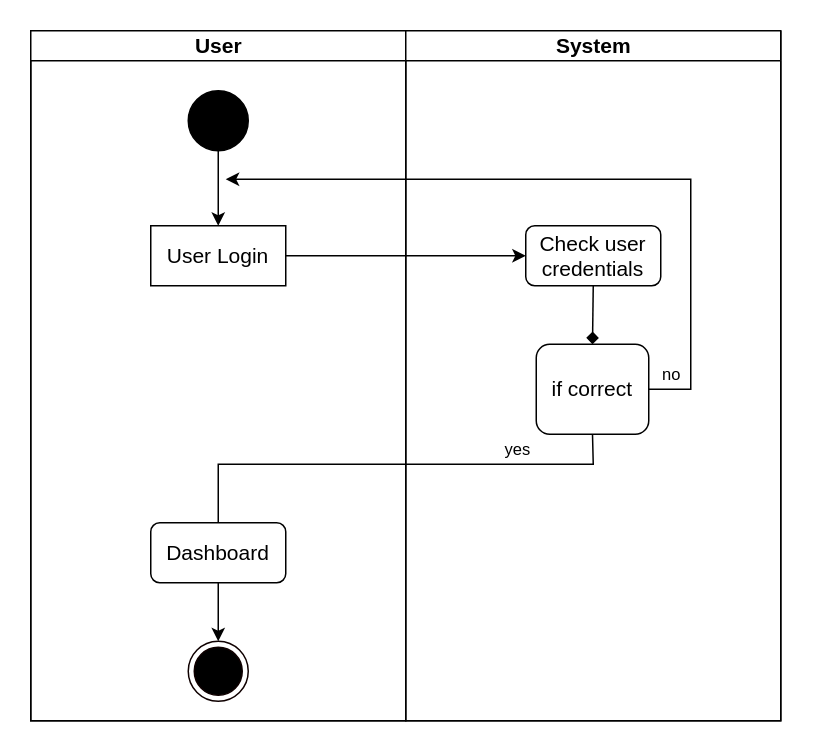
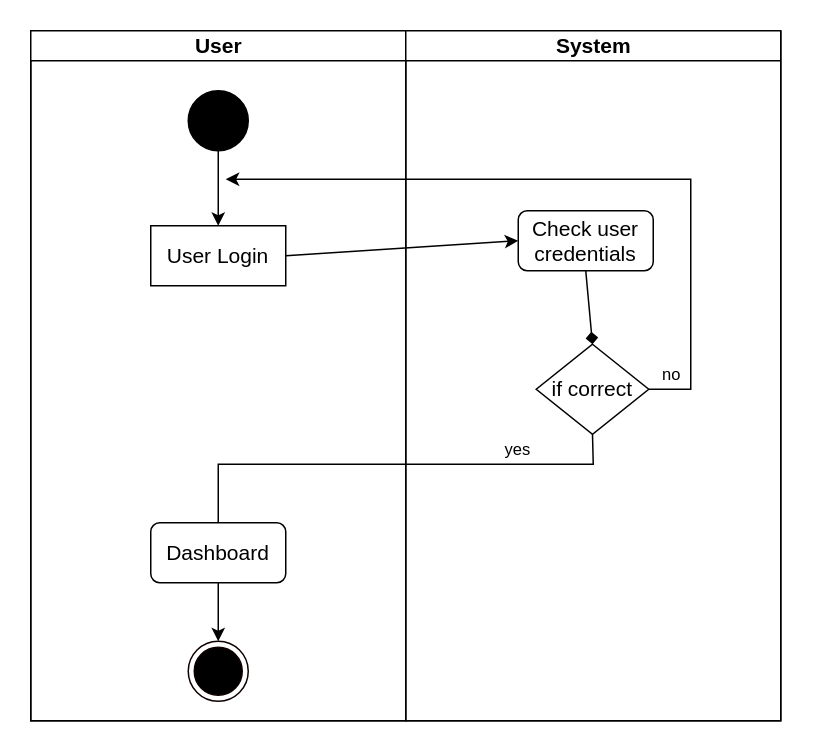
(593, 256) -> (586, 241)
(593, 389) -> (593, 389)
